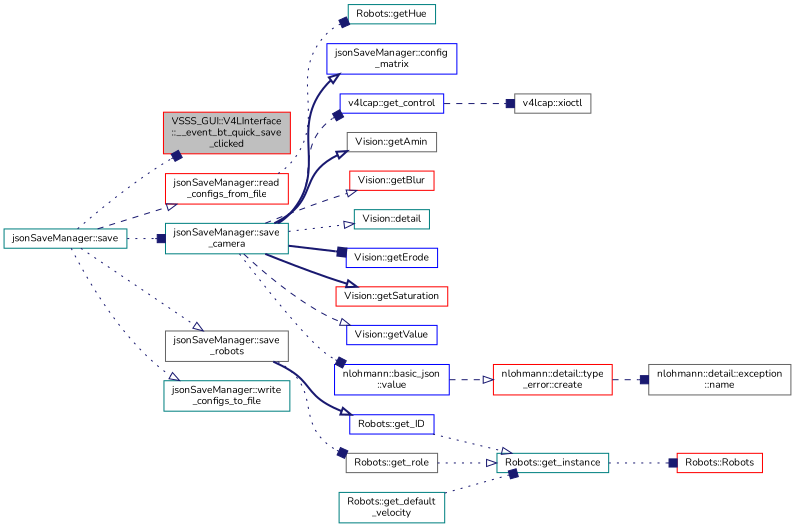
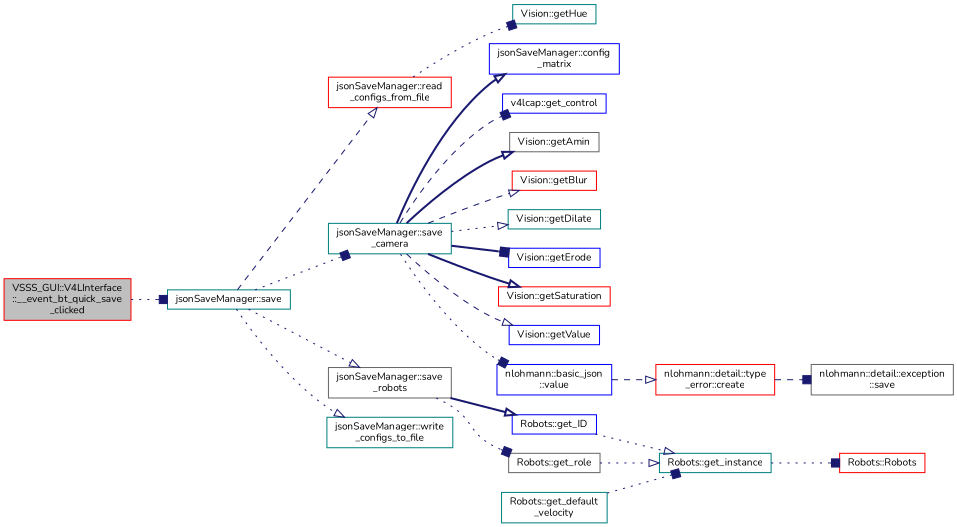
(392, 14) -> (554, 14)
(553, 104) -> none
(123, 192) -> (144, 300)
(392, 219) -> (554, 219)
(720, 380) -> (882, 380)
